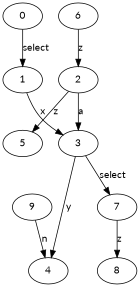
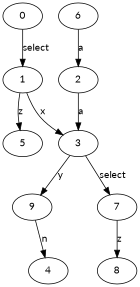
(81, 48) -> (81, 48)
(53, 109) -> (18, 108)
(64, 204) -> (57, 172)
